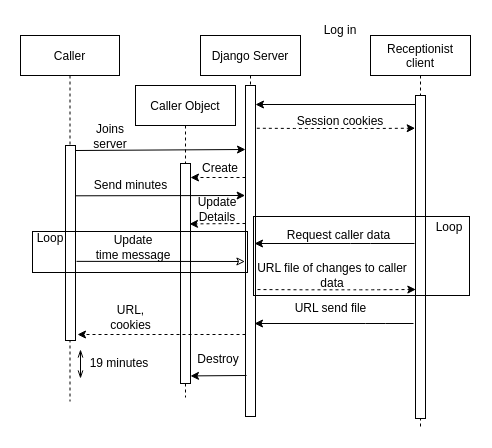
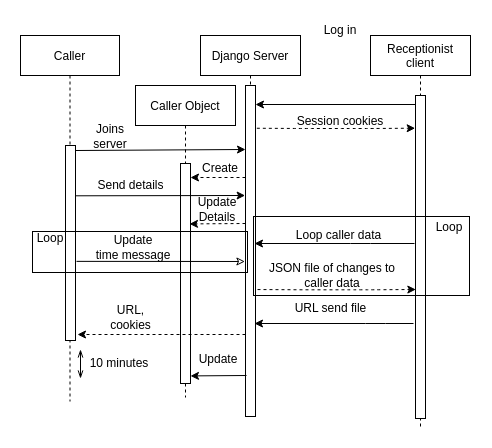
(131, 186) -> (131, 186)
(339, 236) -> (339, 236)
(333, 276) -> (333, 276)
(219, 360) -> (219, 360)
(120, 364) -> (120, 364)
